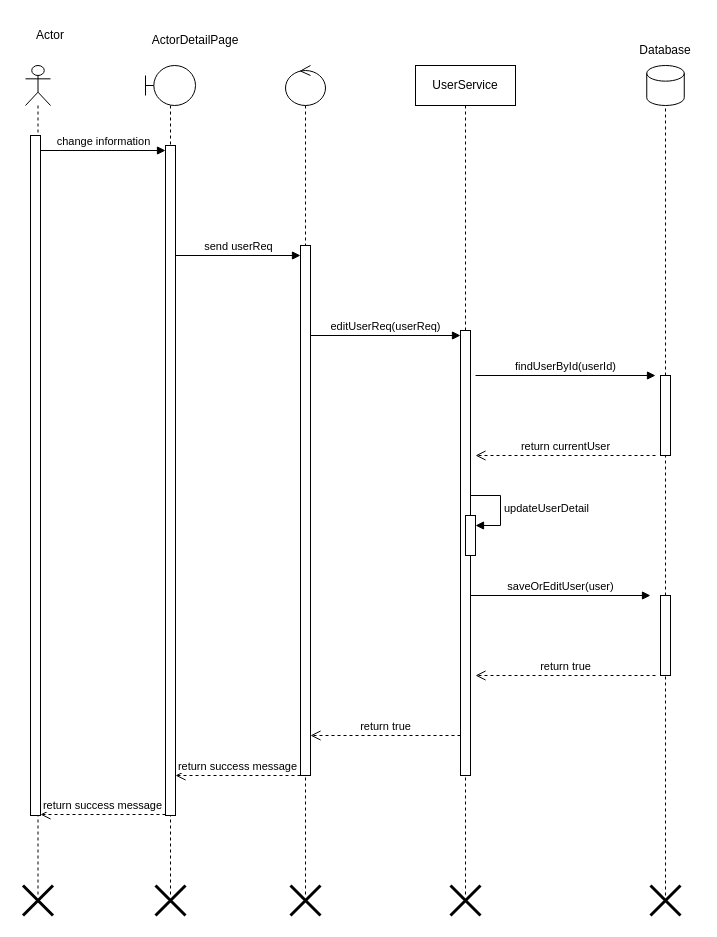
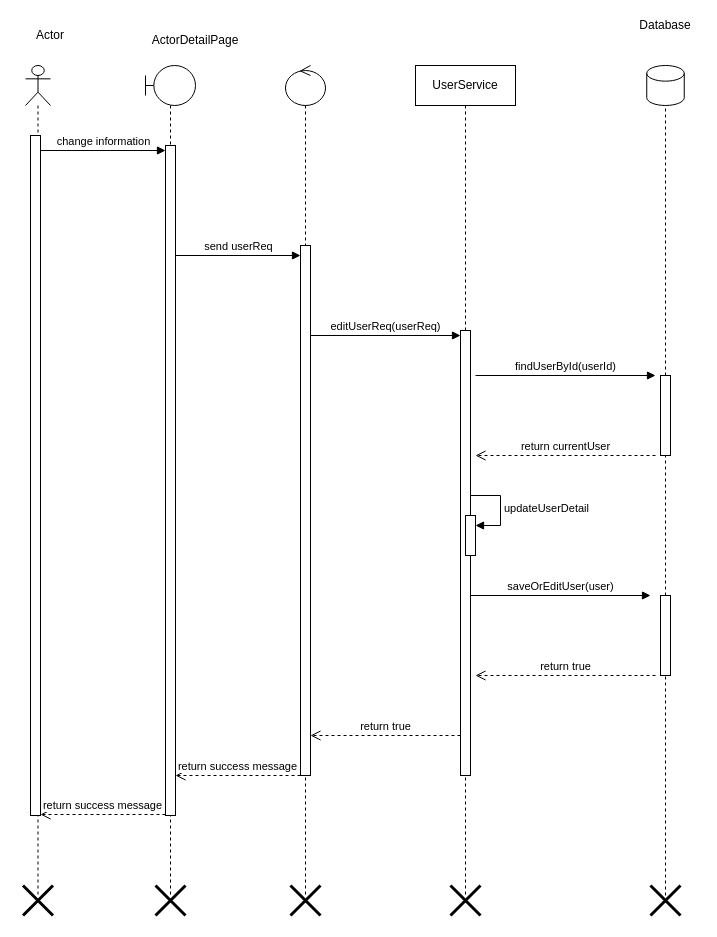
(666, 51) -> (666, 26)
